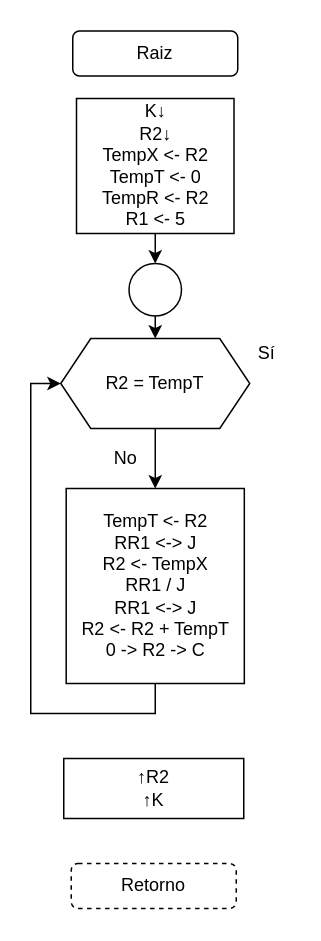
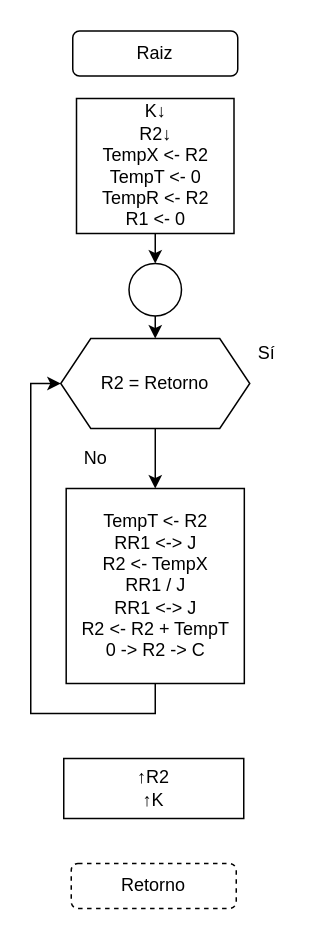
(156, 166) -> (156, 166)
(155, 383) -> (155, 383)
(125, 458) -> (95, 458)
